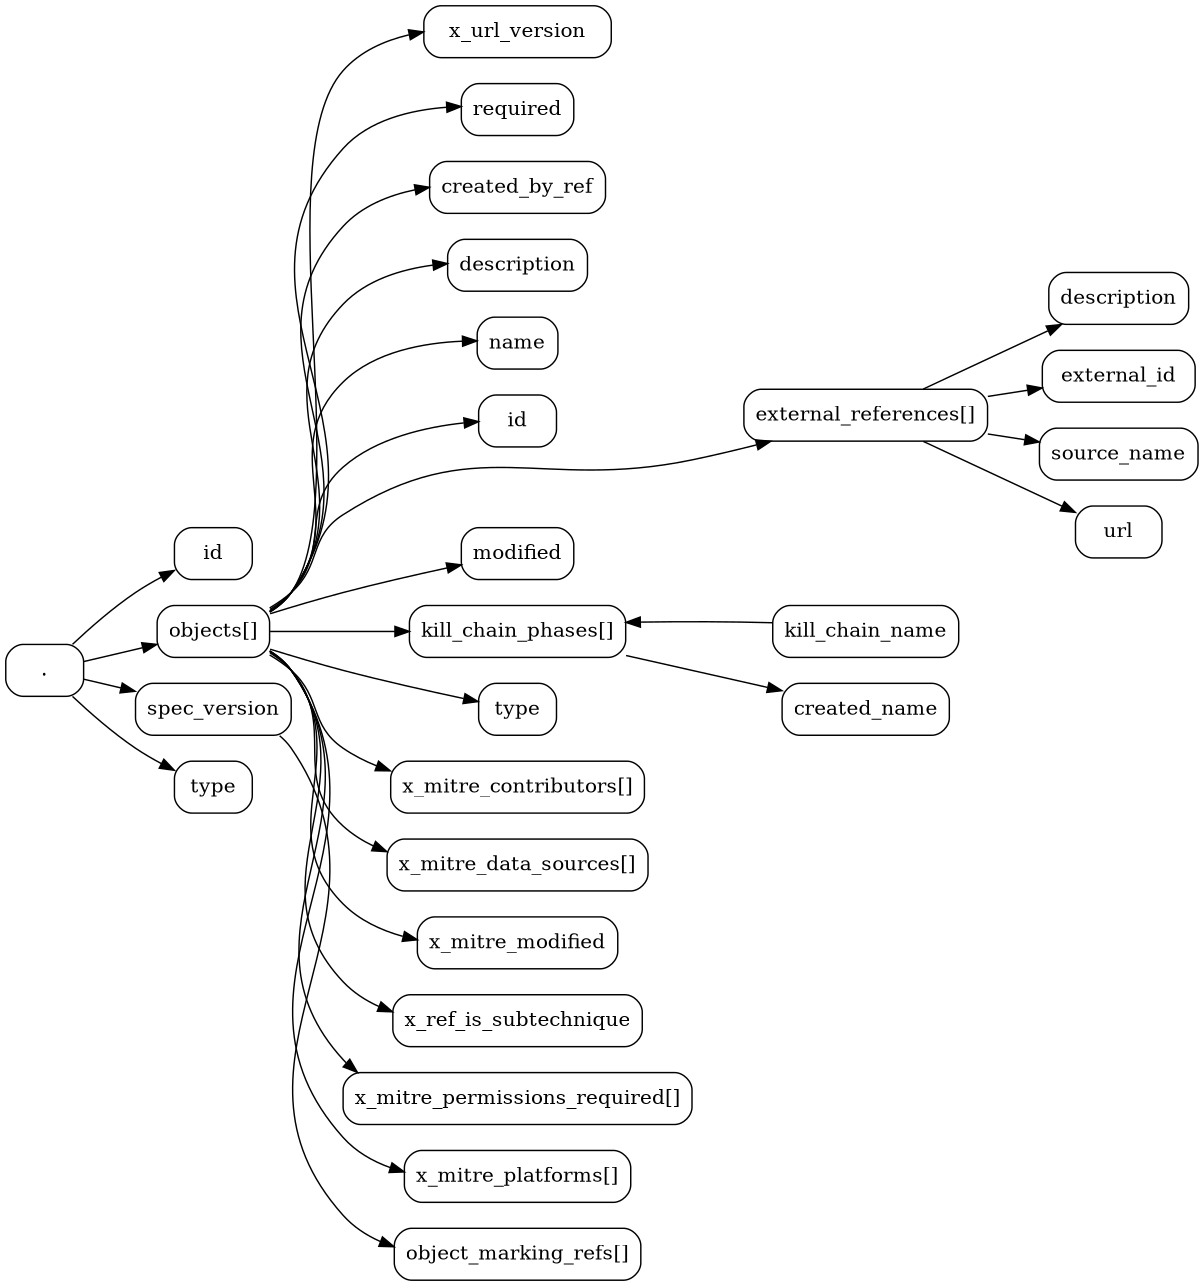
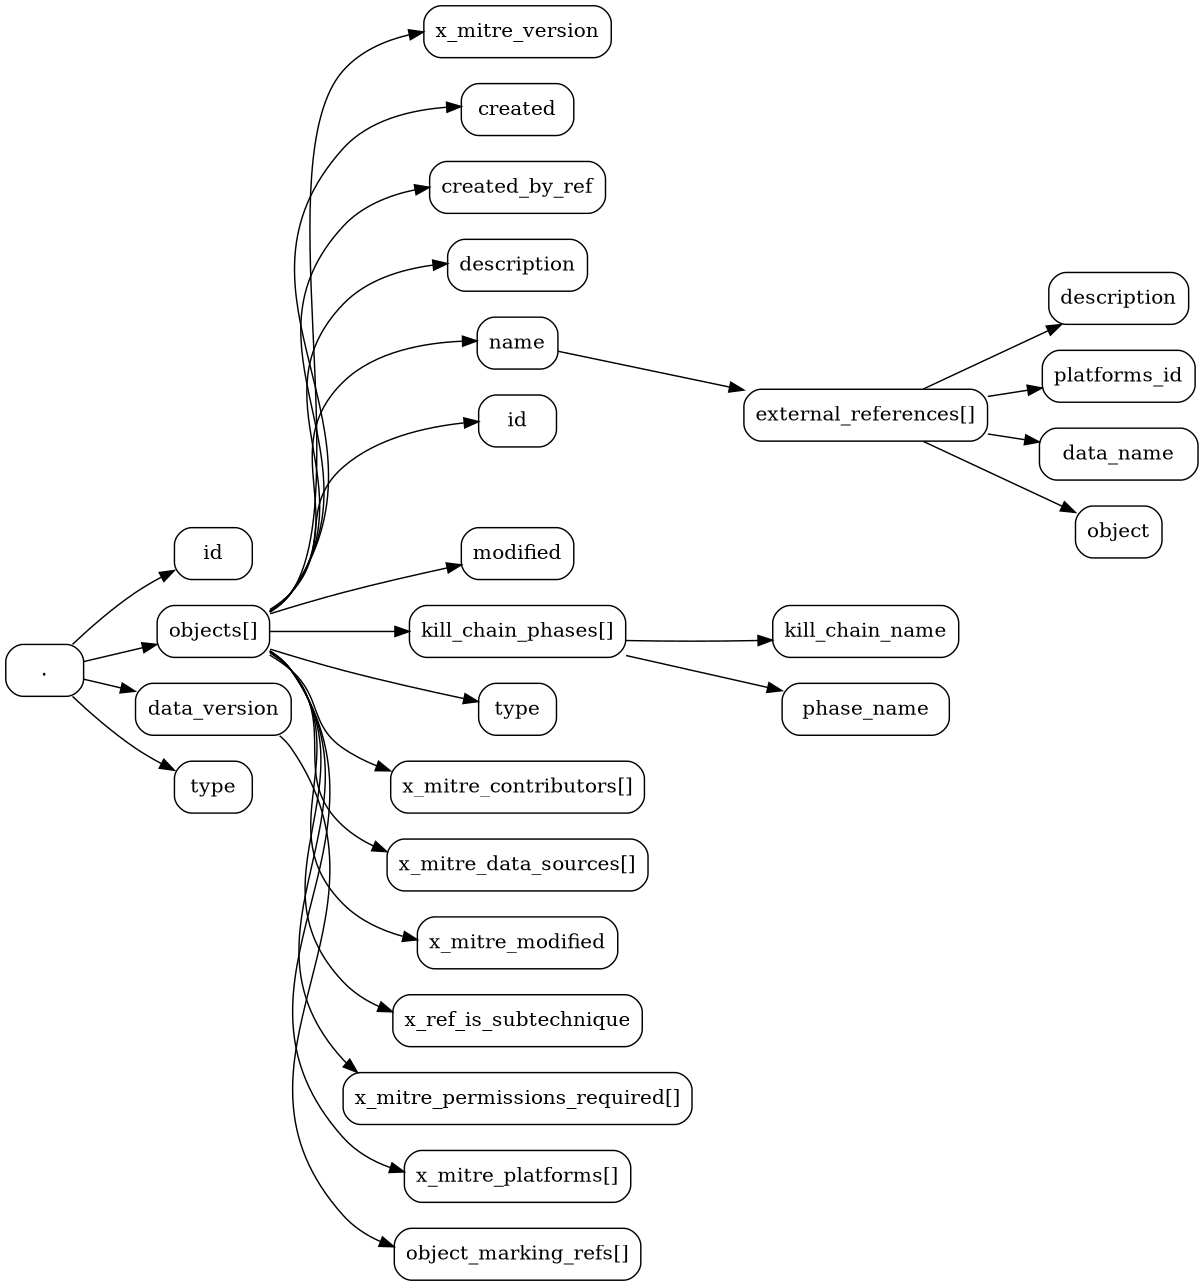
(518, 32) -> (518, 32)
(518, 110) -> (518, 110)
(1119, 376) -> (1119, 376)
(1119, 454) -> (1119, 454)
(485, 468) -> (644, 369)
(1119, 532) -> (1119, 532)
(706, 622) -> (692, 641)
(213, 709) -> (213, 709)
(866, 709) -> (866, 709)
